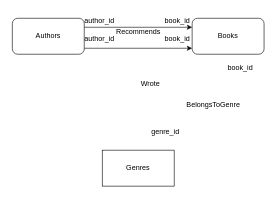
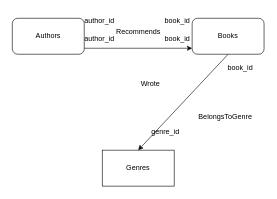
(186, 27) -> none
(213, 105) -> (225, 117)
none -> (173, 113)
